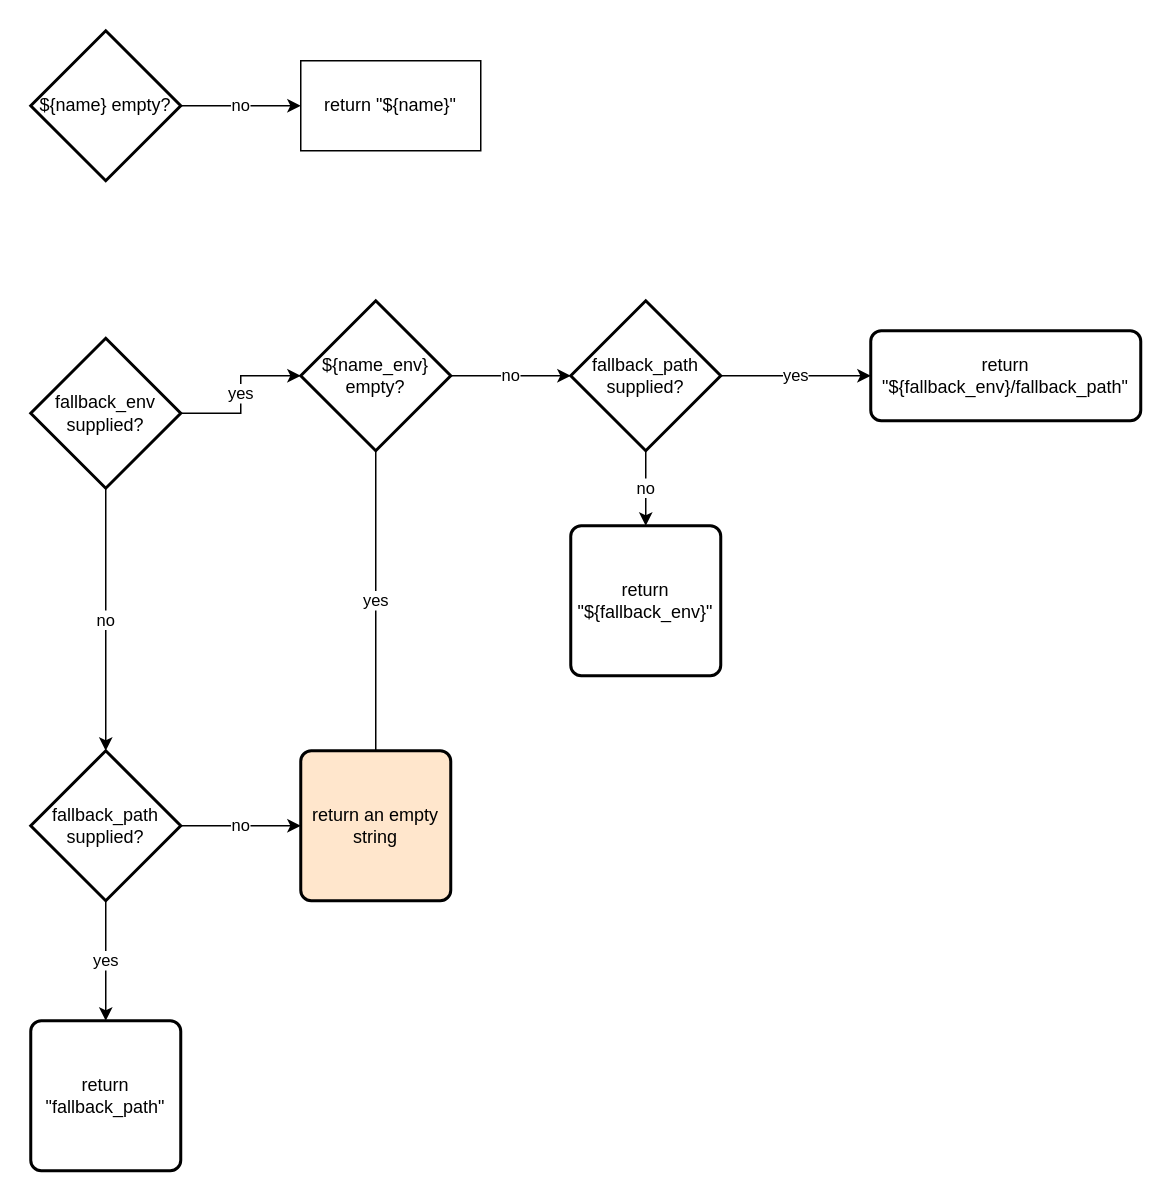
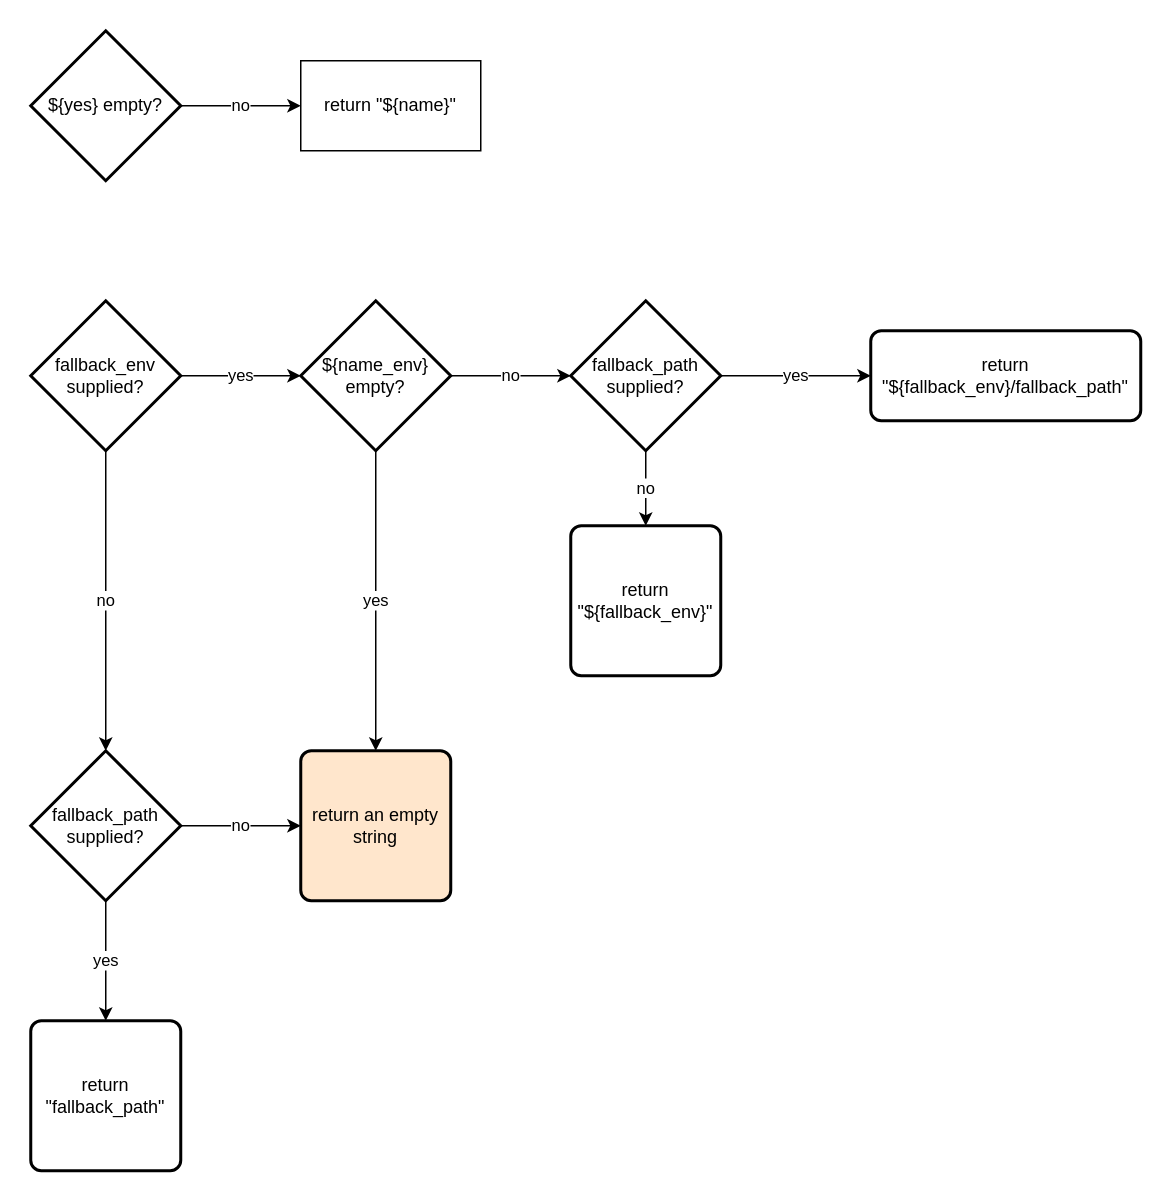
(106, 106) -> (106, 106)
(106, 413) -> (106, 376)
(376, 743) -> (376, 739)
